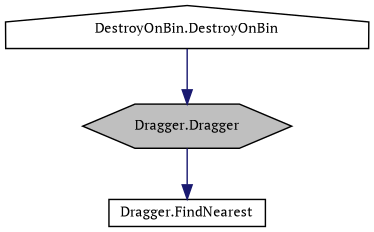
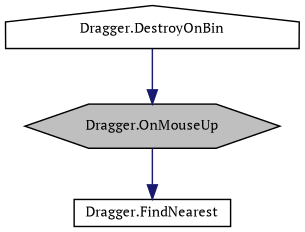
(187, 29) -> (152, 29)
(187, 126) -> (152, 126)
